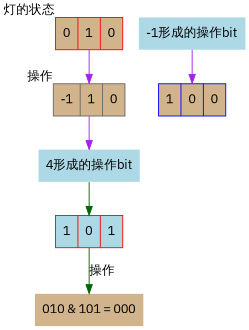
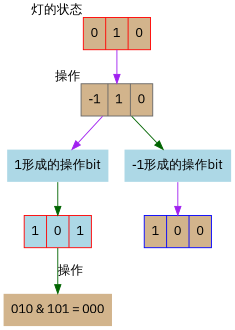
none -> (144, 130)
(89, 166) -> (58, 166)
